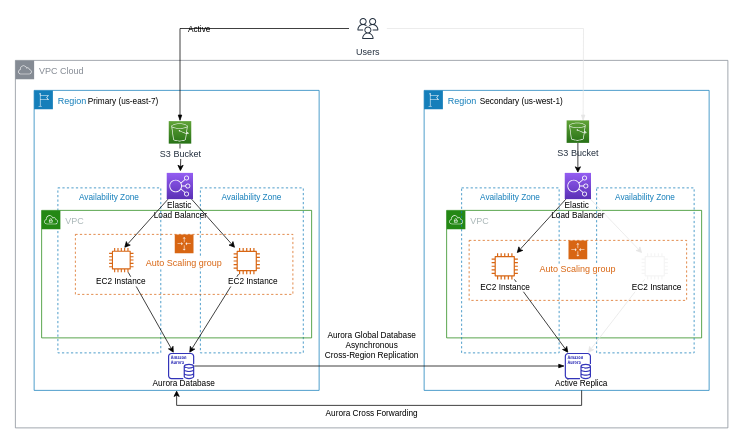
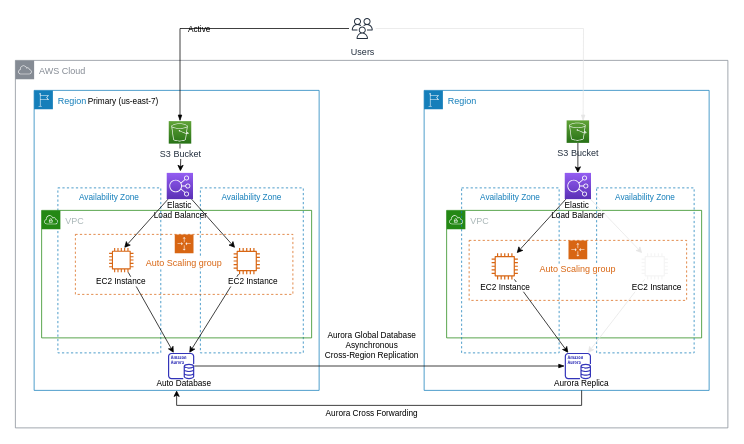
(368, 29) -> (362, 29)
(60, 71) -> (60, 71)
(522, 102) -> none
(184, 383) -> (184, 383)
(582, 383) -> (582, 383)
